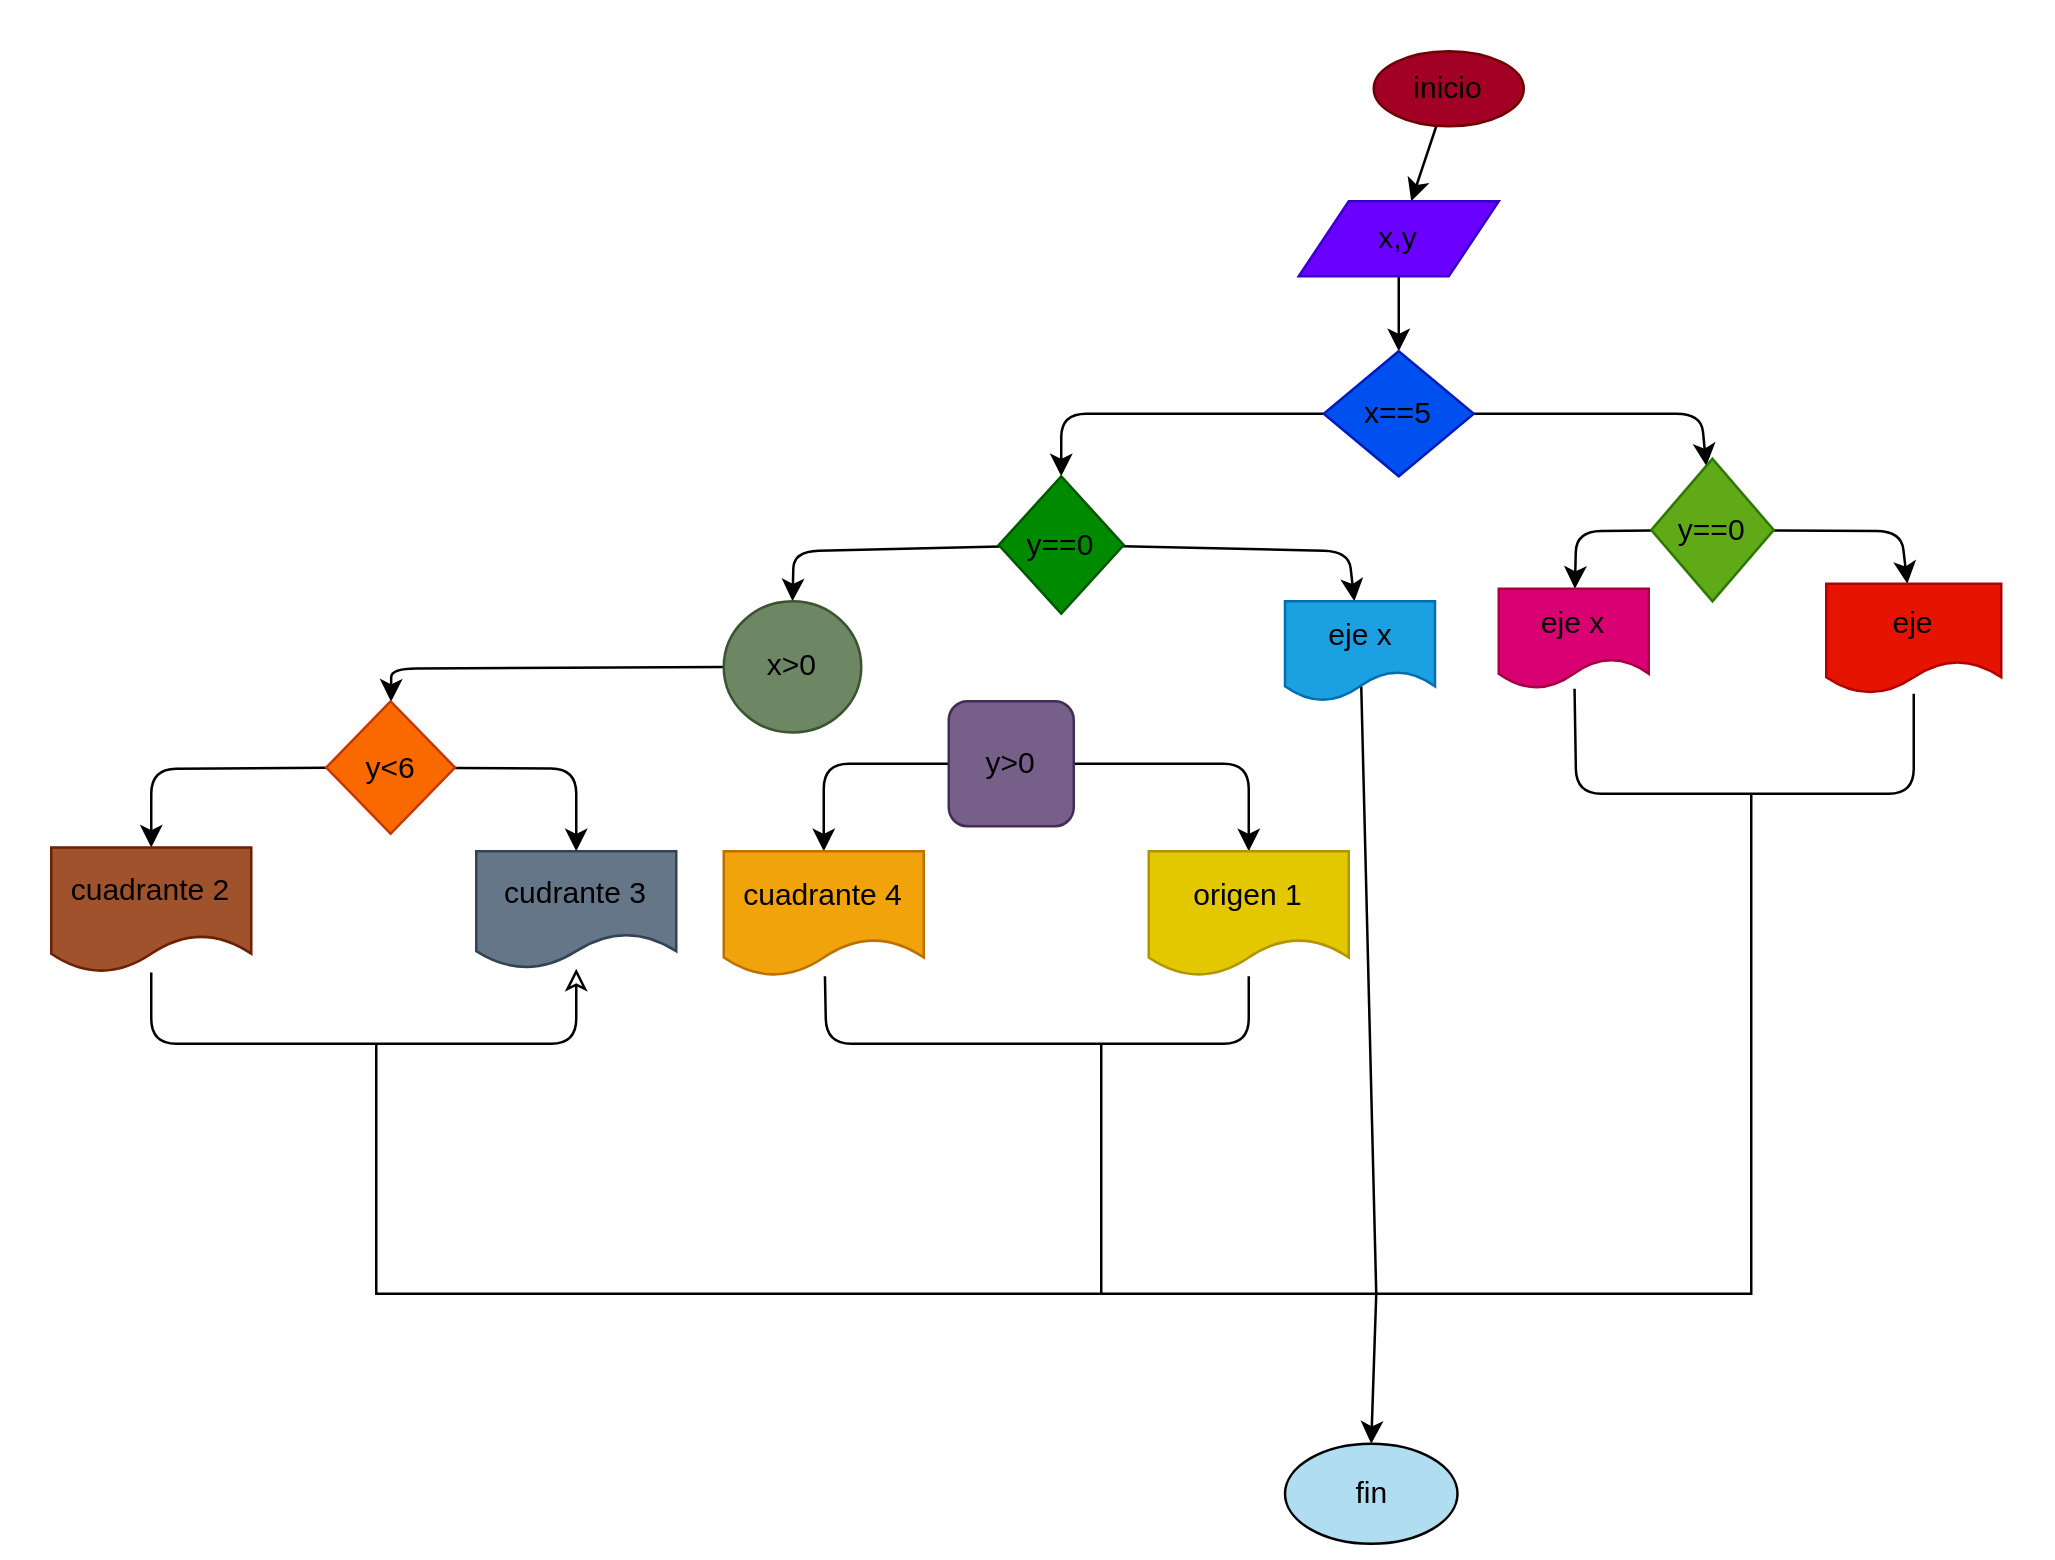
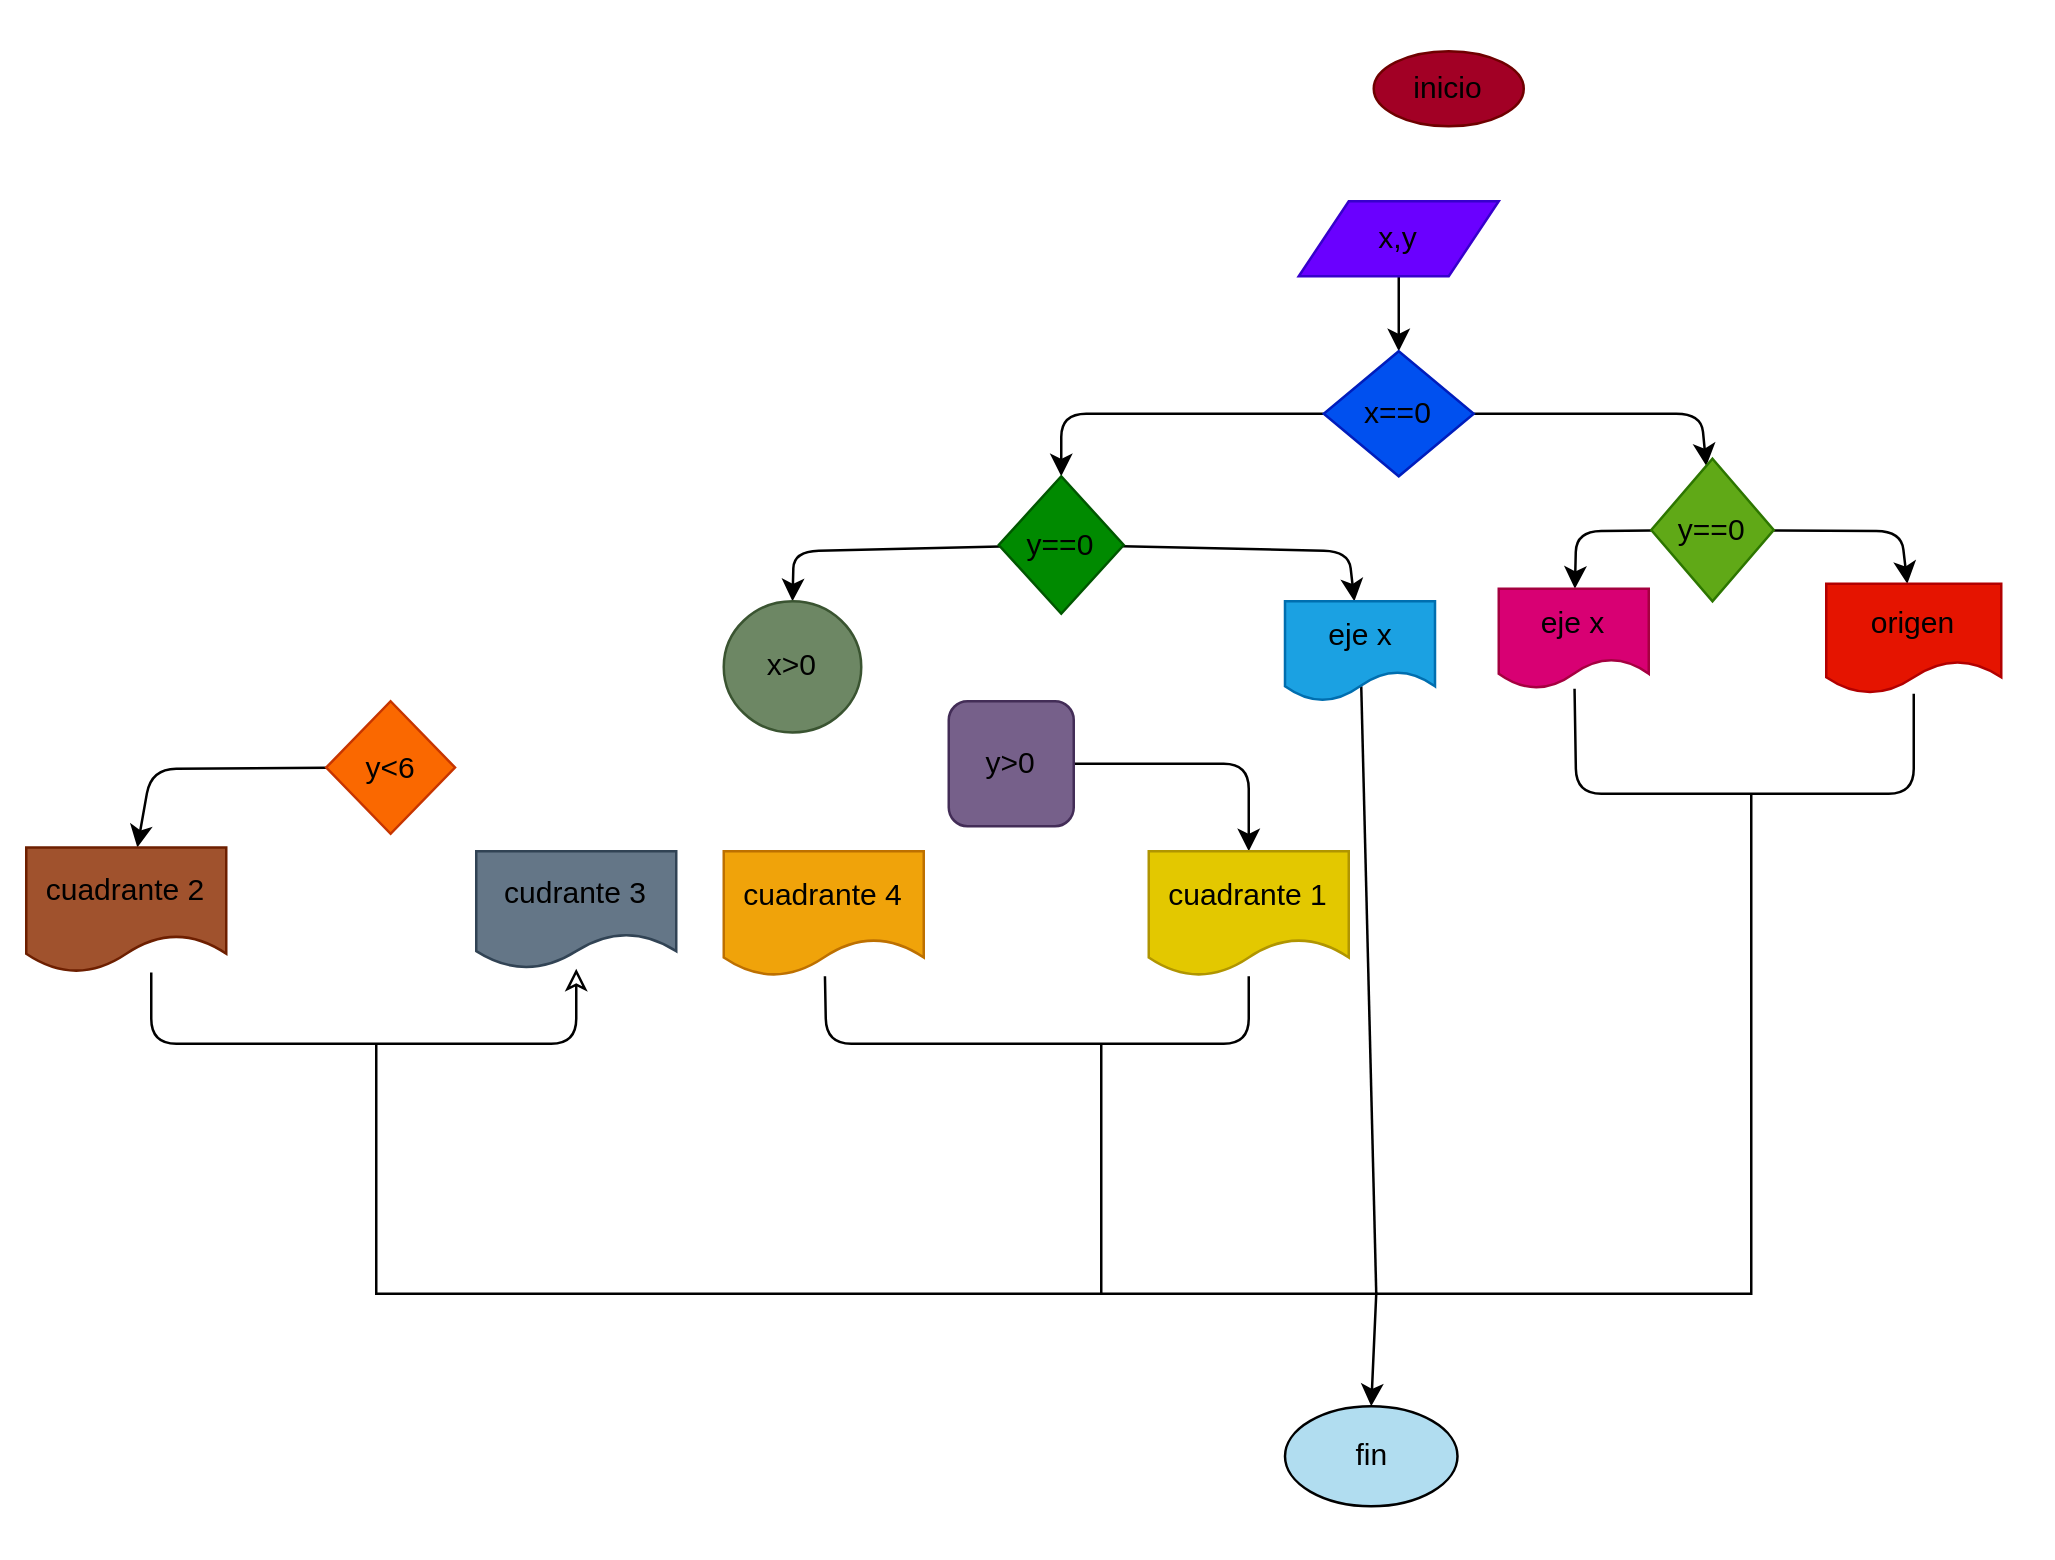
(1427, 155) -> none
(1399, 414) -> (1399, 414)
(1914, 624) -> (1914, 624)
(554, 668) -> none
(859, 764) -> none
(540, 769) -> none
(1249, 896) -> (1249, 896)
(151, 910) -> (126, 910)
(1371, 1494) -> (1371, 1456)
